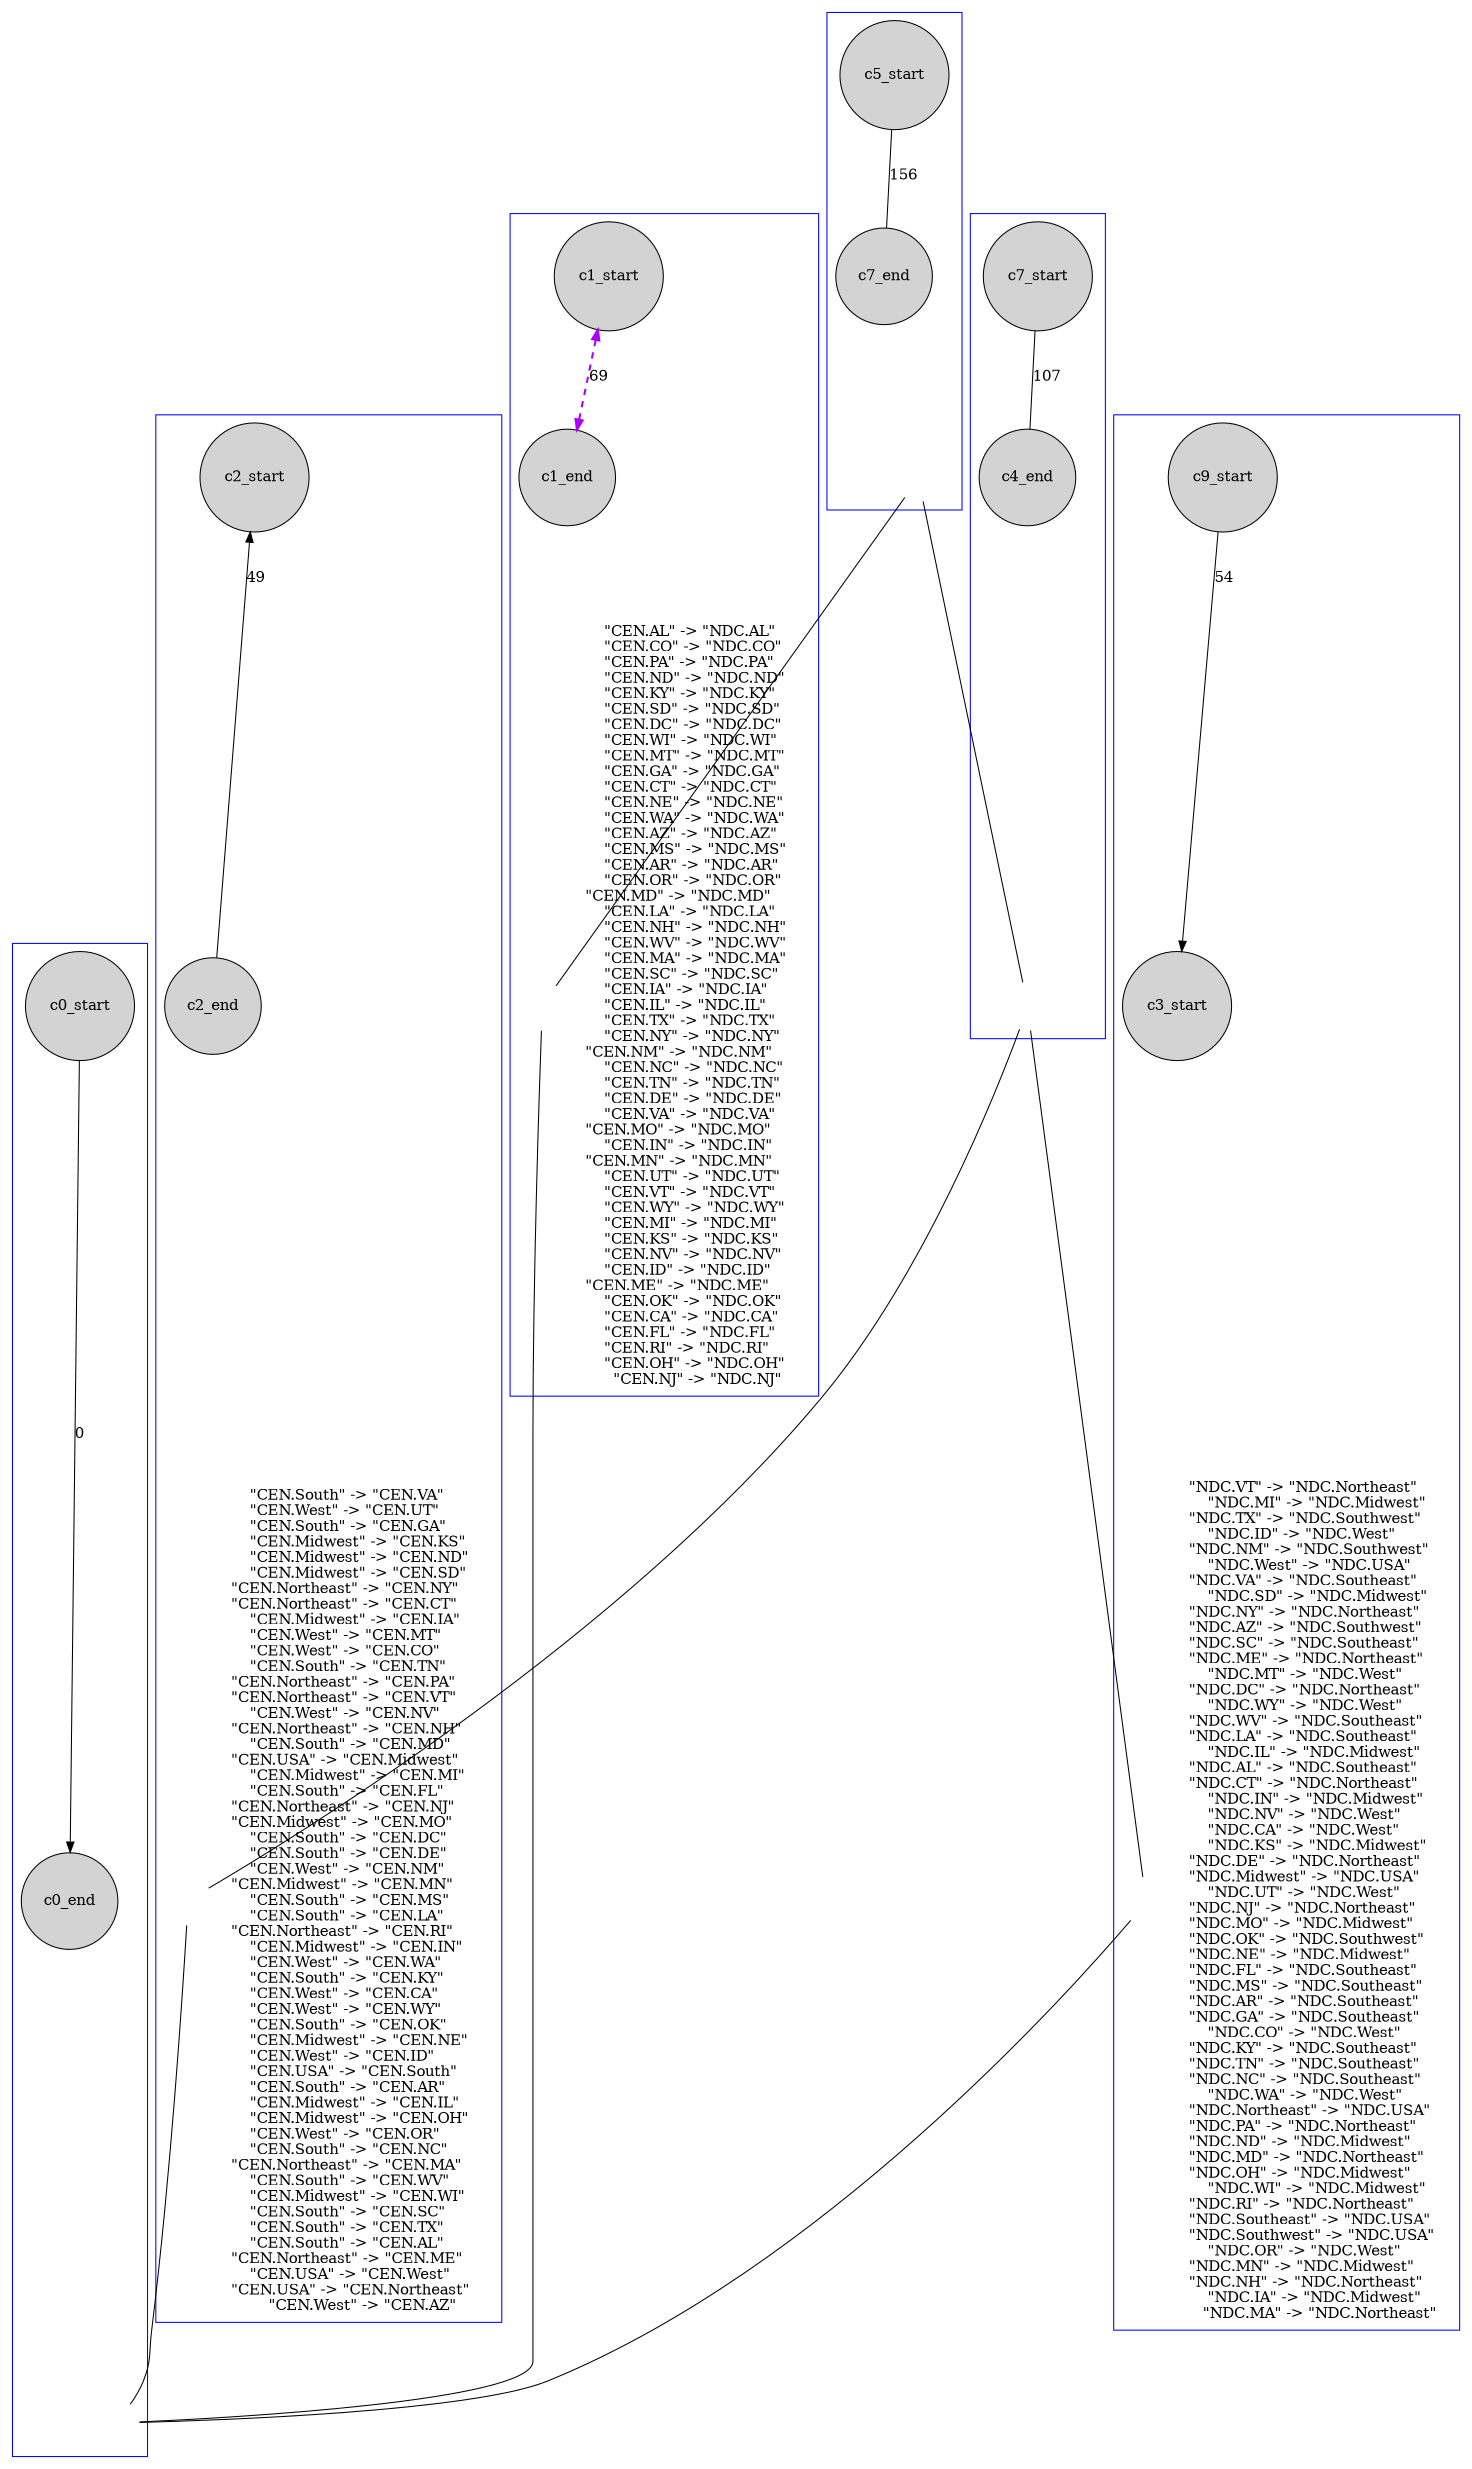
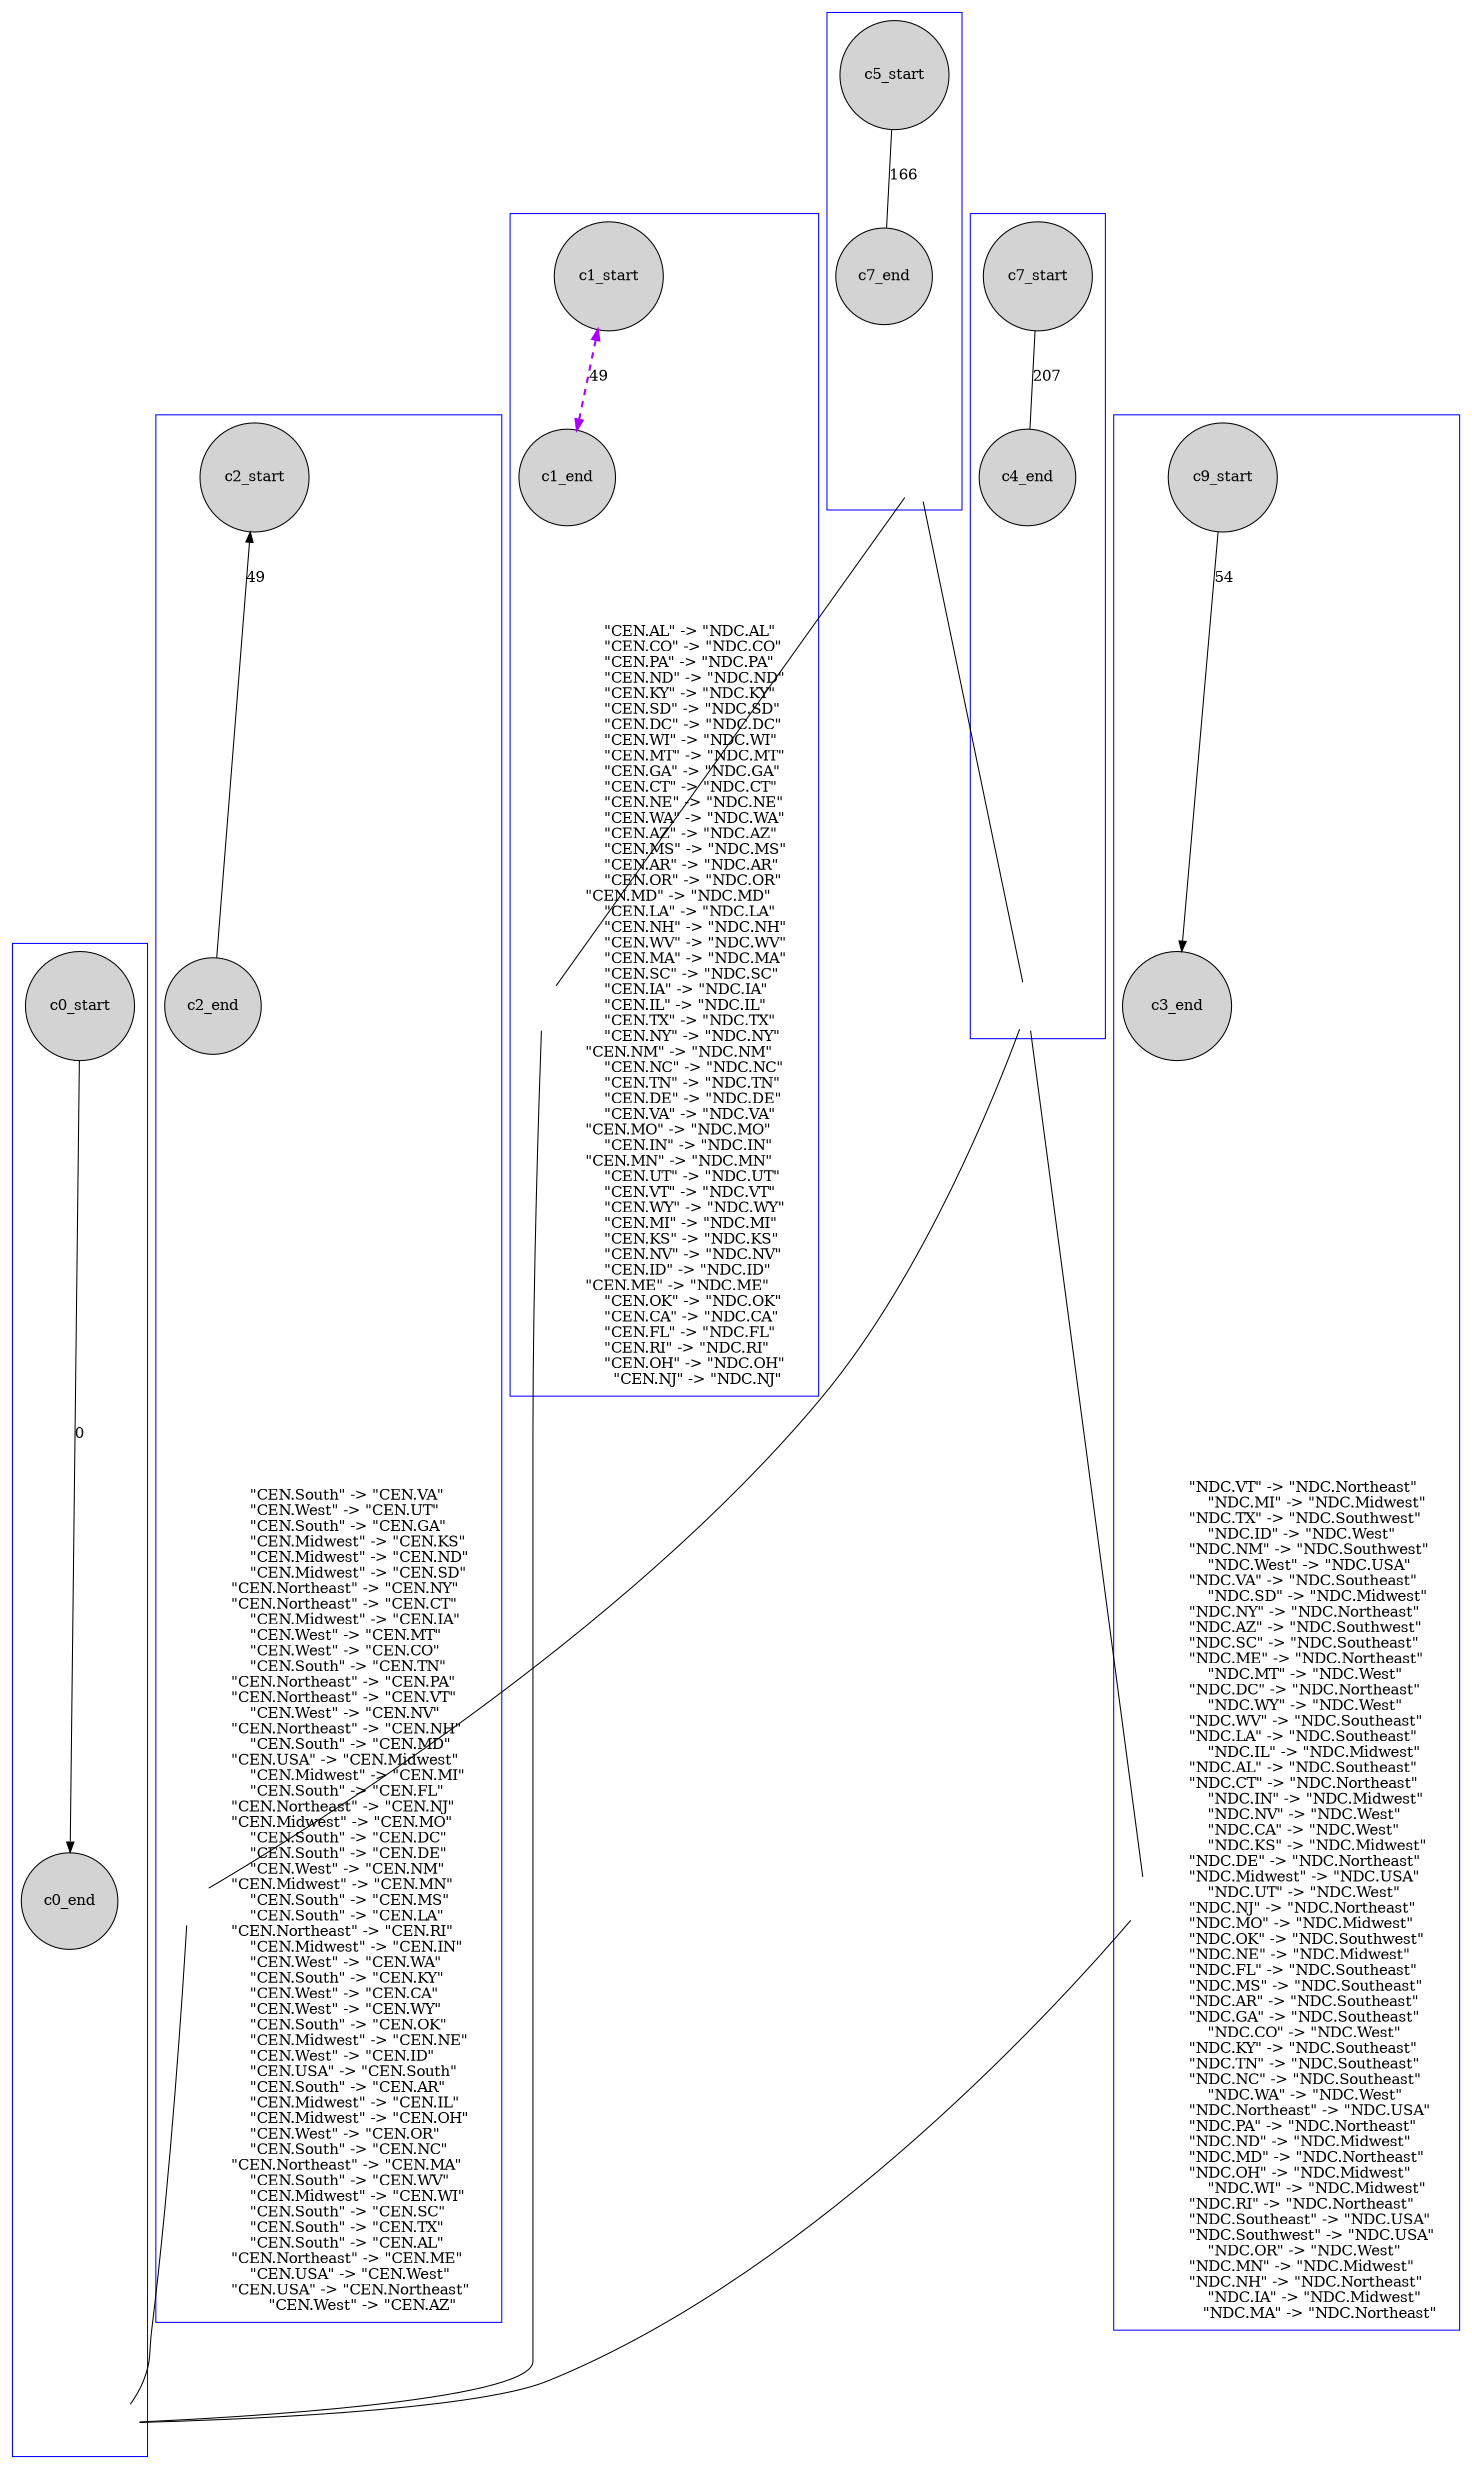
(904, 176) -> (904, 176)
(599, 377) -> (599, 377)
(1047, 377) -> (1047, 377)
(1177, 1006) -> (1177, 1006)
